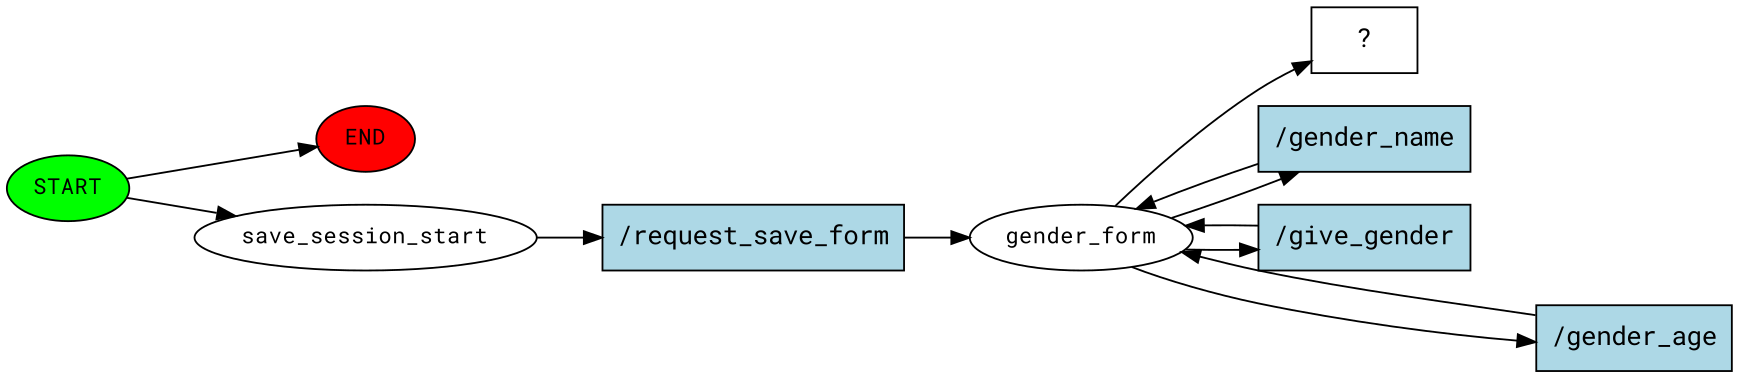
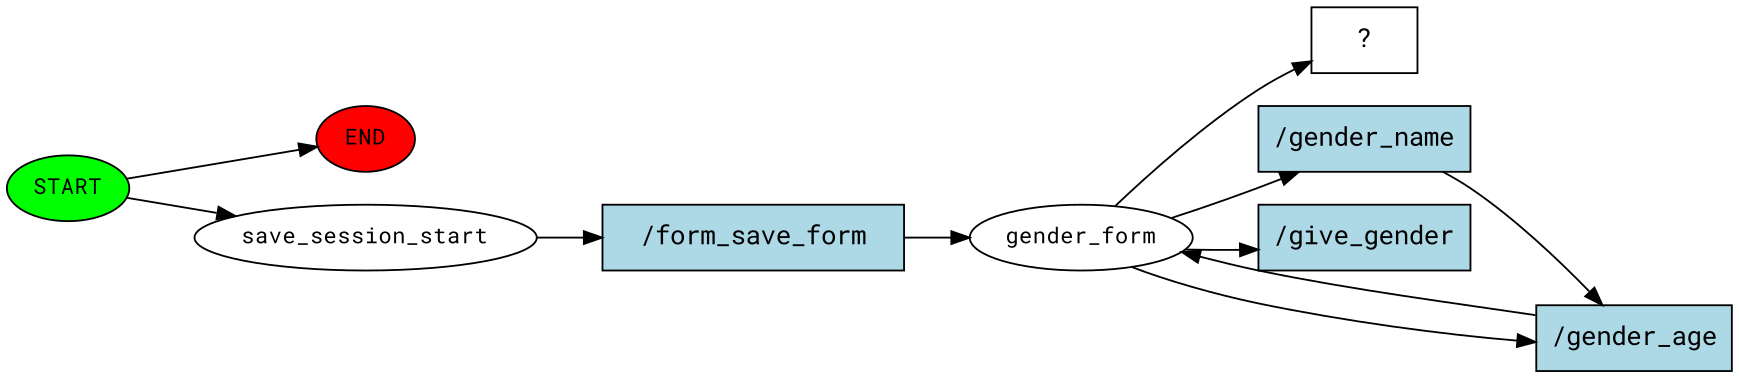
(1206, 182) -> (1520, 226)
(1231, 225) -> none
(753, 238) -> (753, 238)
